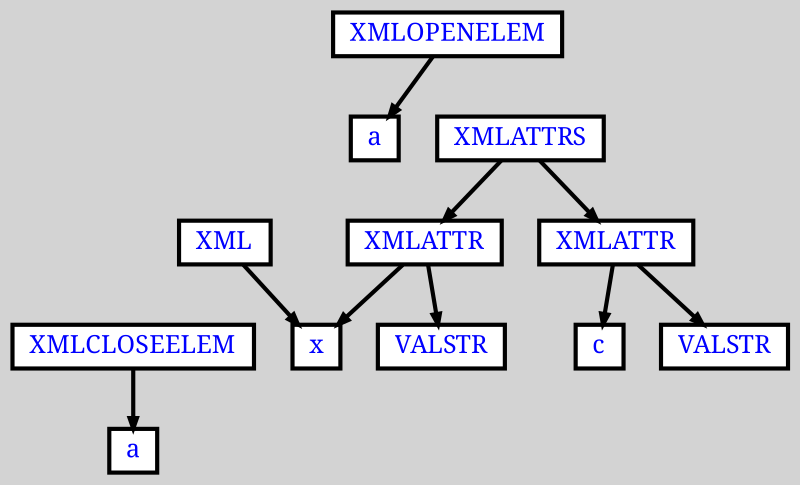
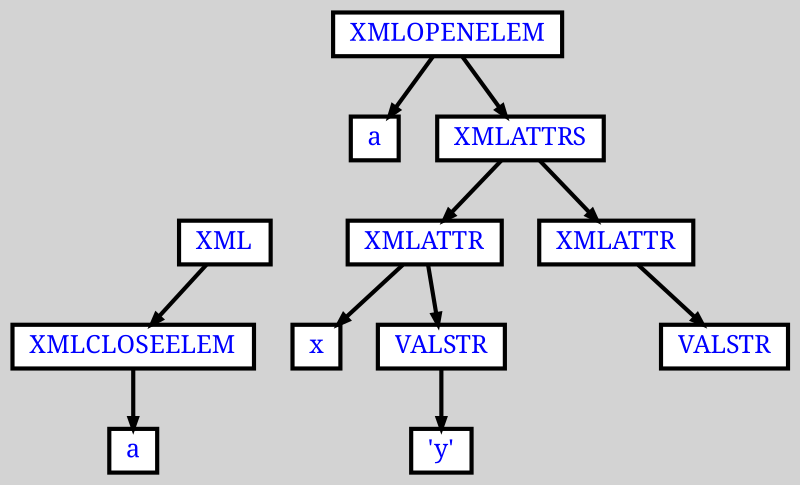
none -> (481, 82)
(267, 291) -> (183, 291)
(600, 347) -> none
none -> (441, 451)
